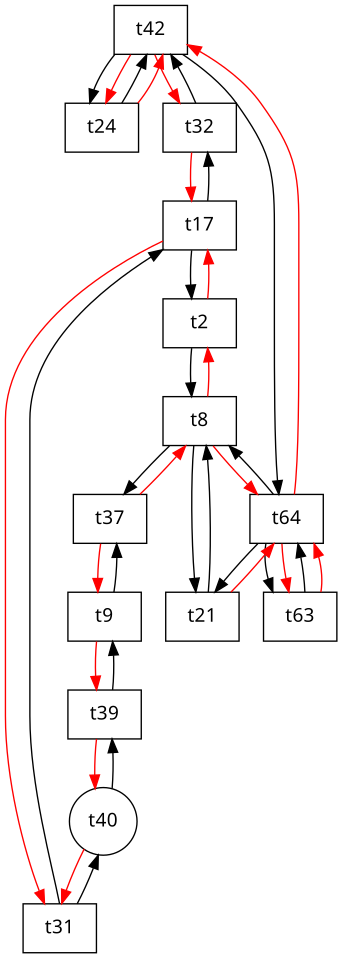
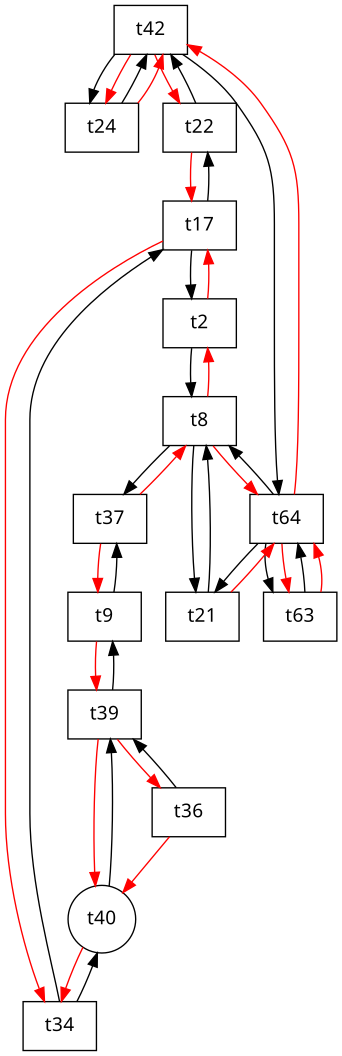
(200, 128) -> (200, 128)
none -> (189, 812)
(60, 928) -> (60, 1026)
